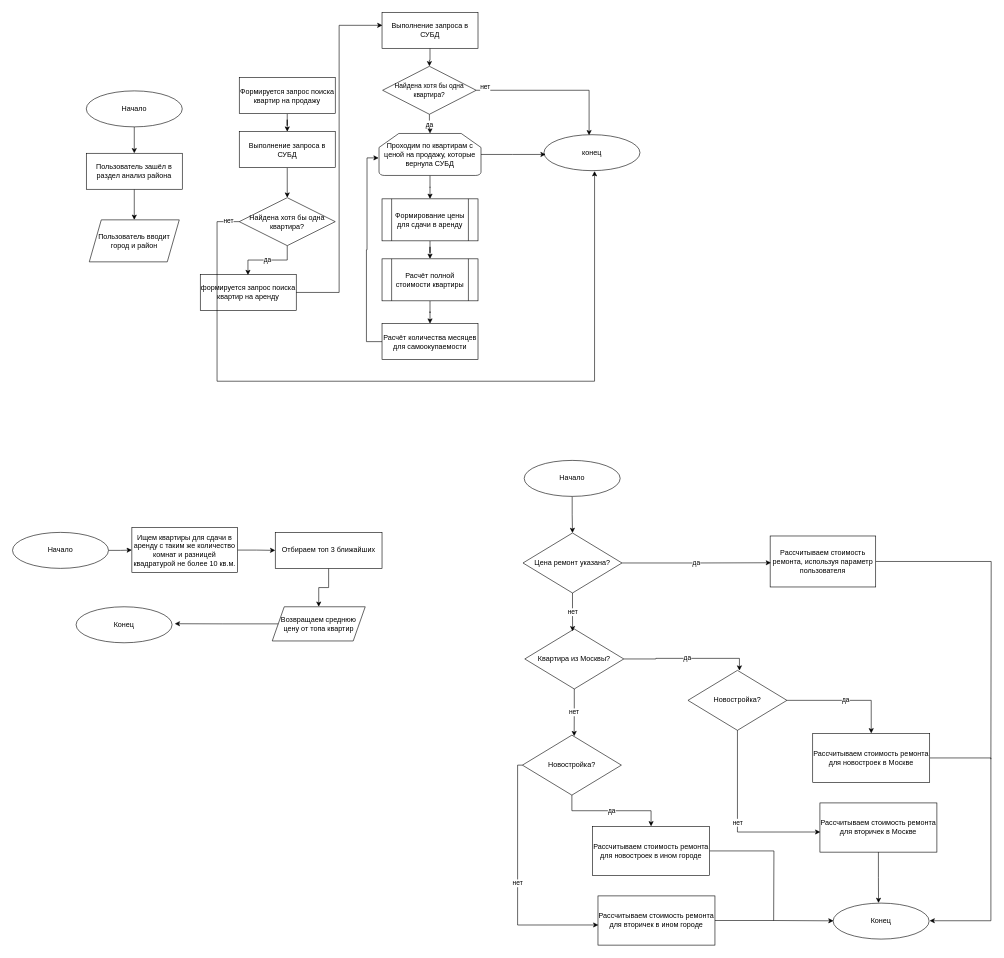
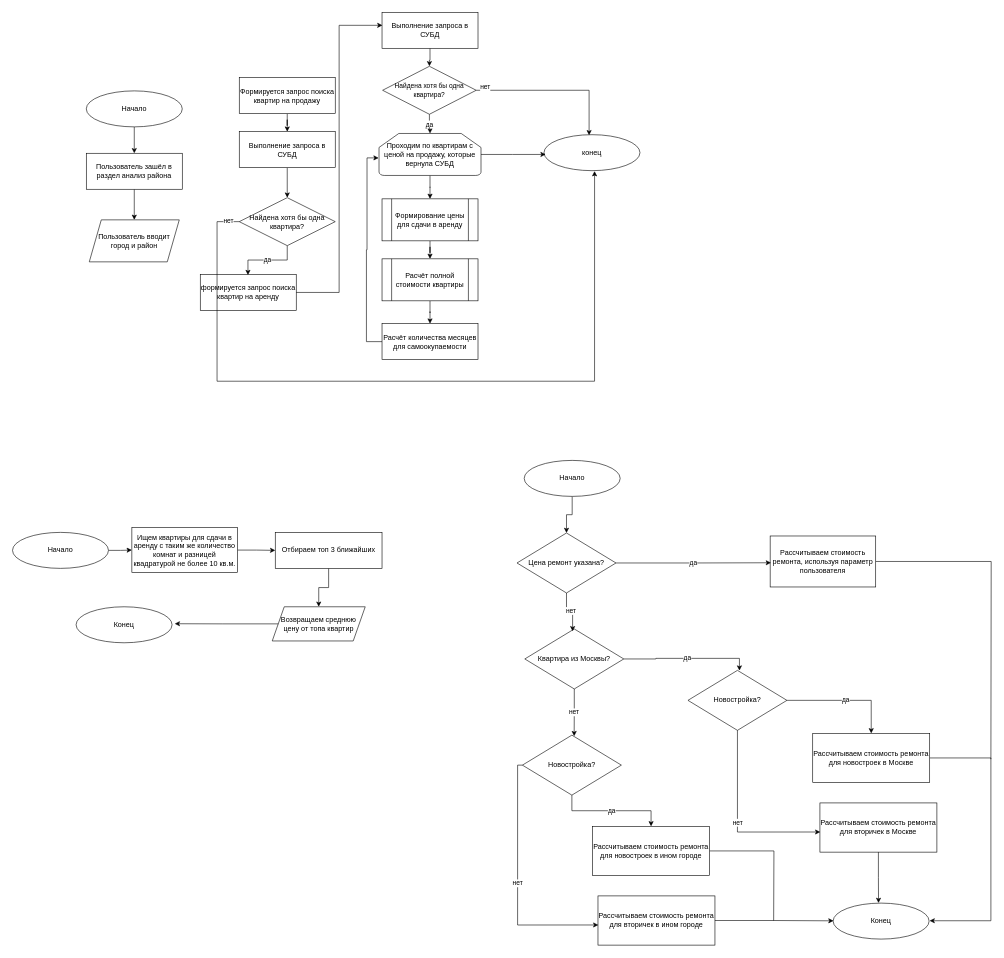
(572, 563) -> (566, 563)
